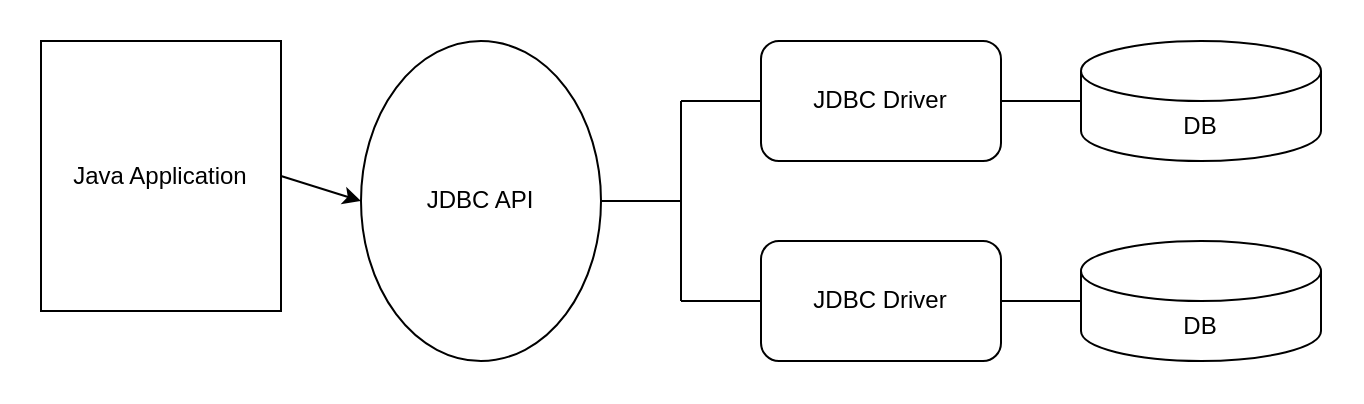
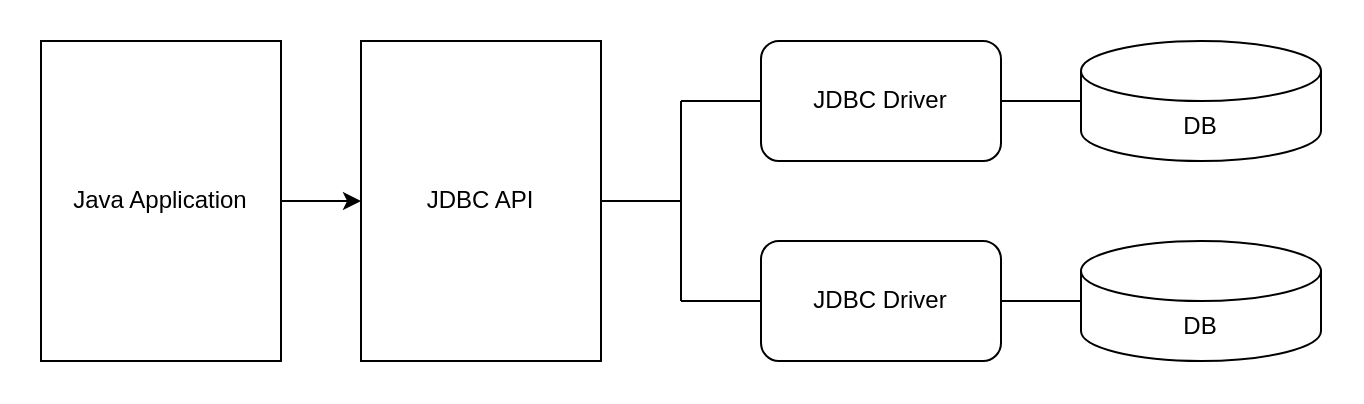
(161, 176) -> (161, 201)
(481, 201) -> (481, 201)
